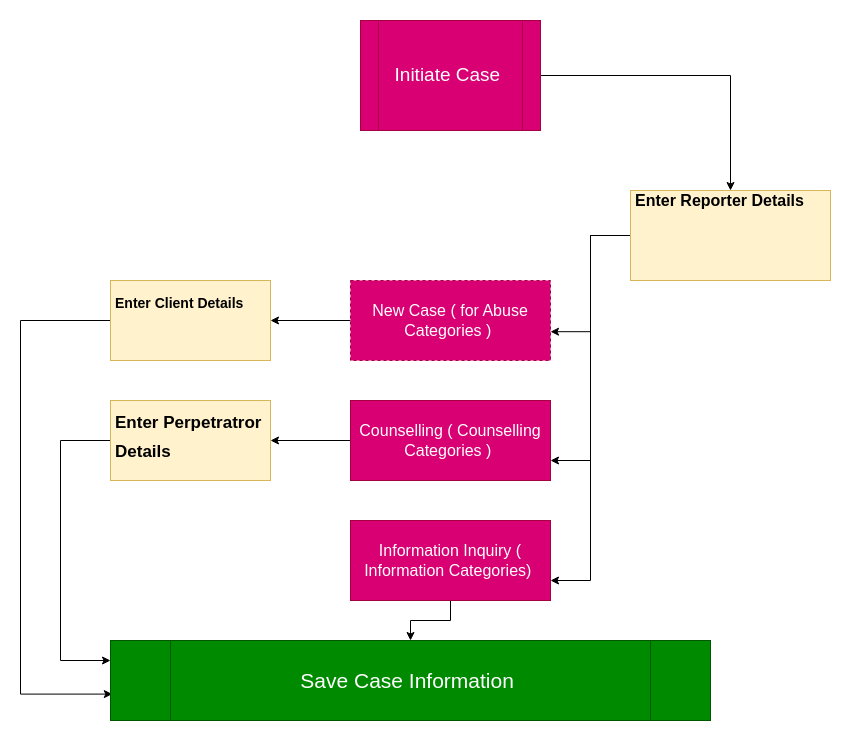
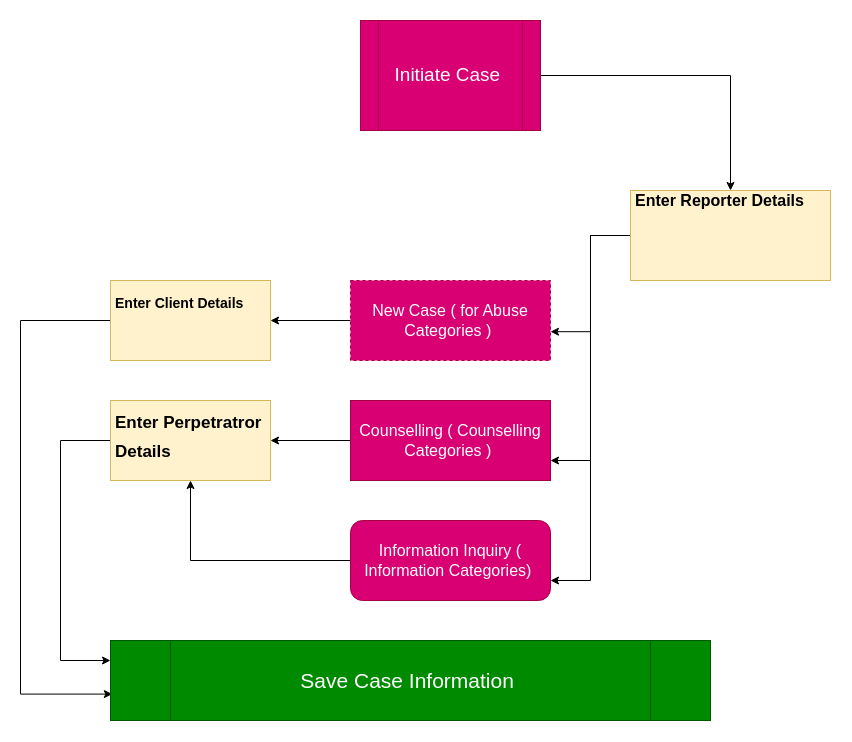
(451, 561) -> (451, 561)
(435, 621) -> (235, 561)
